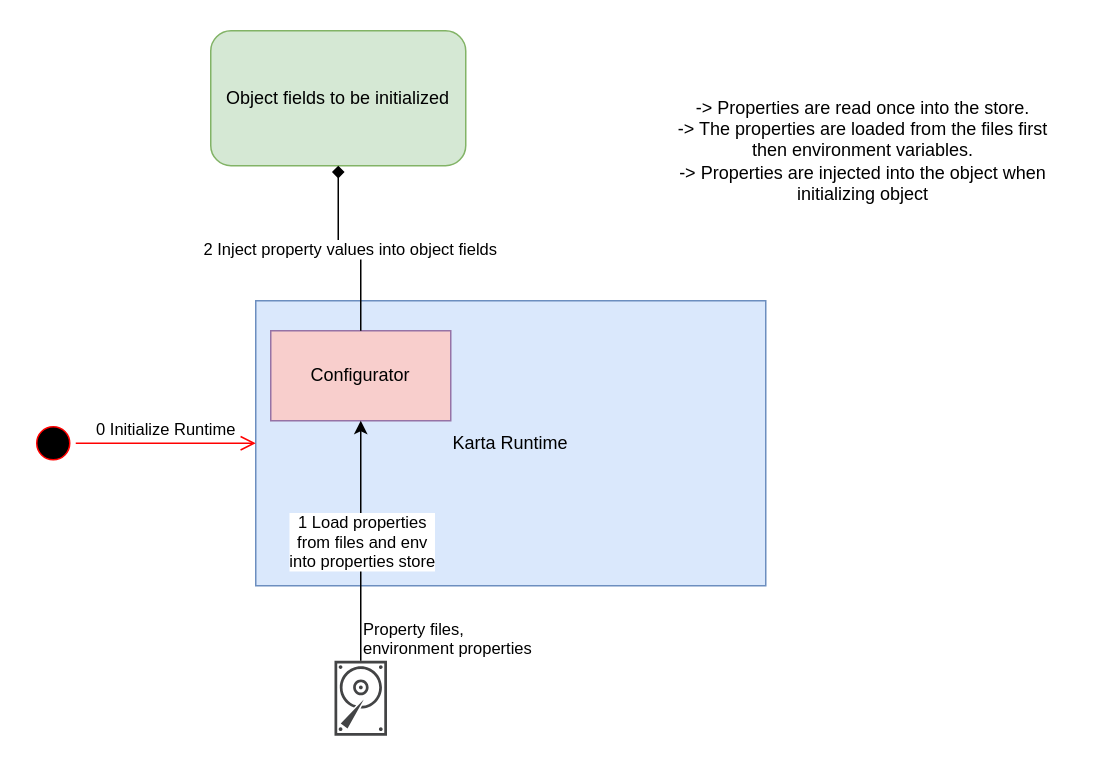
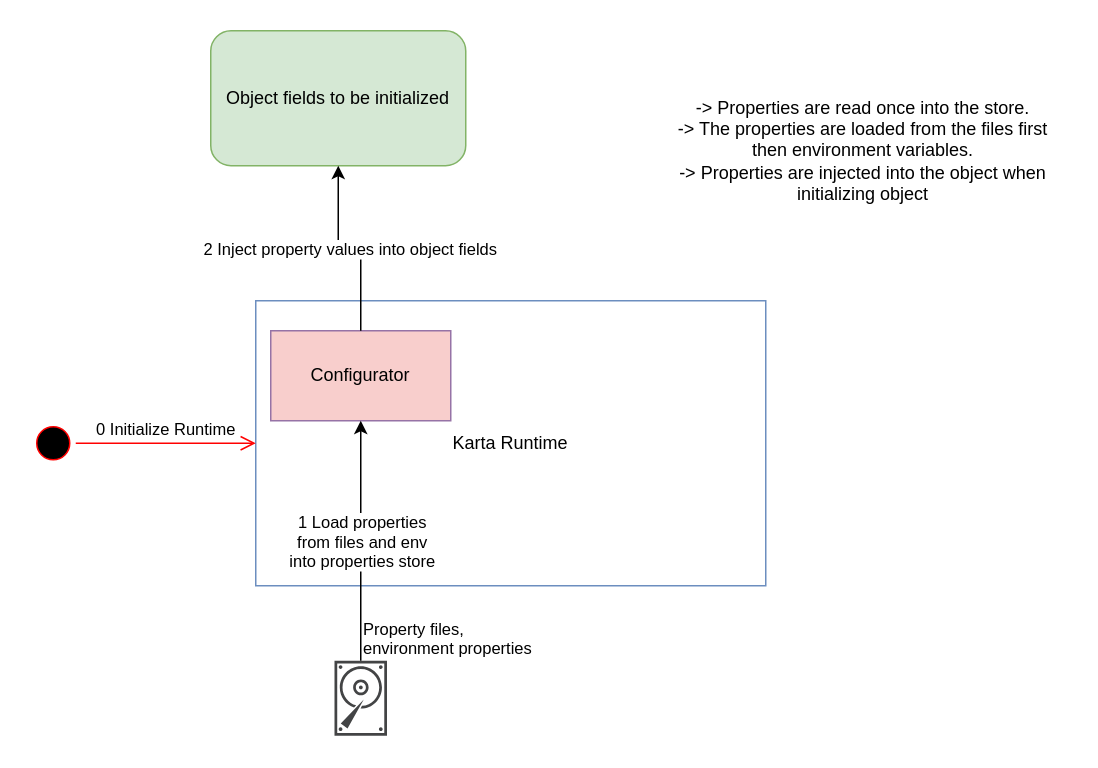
(338, 178) -> (338, 177)
(511, 443) -> (511, 443)
